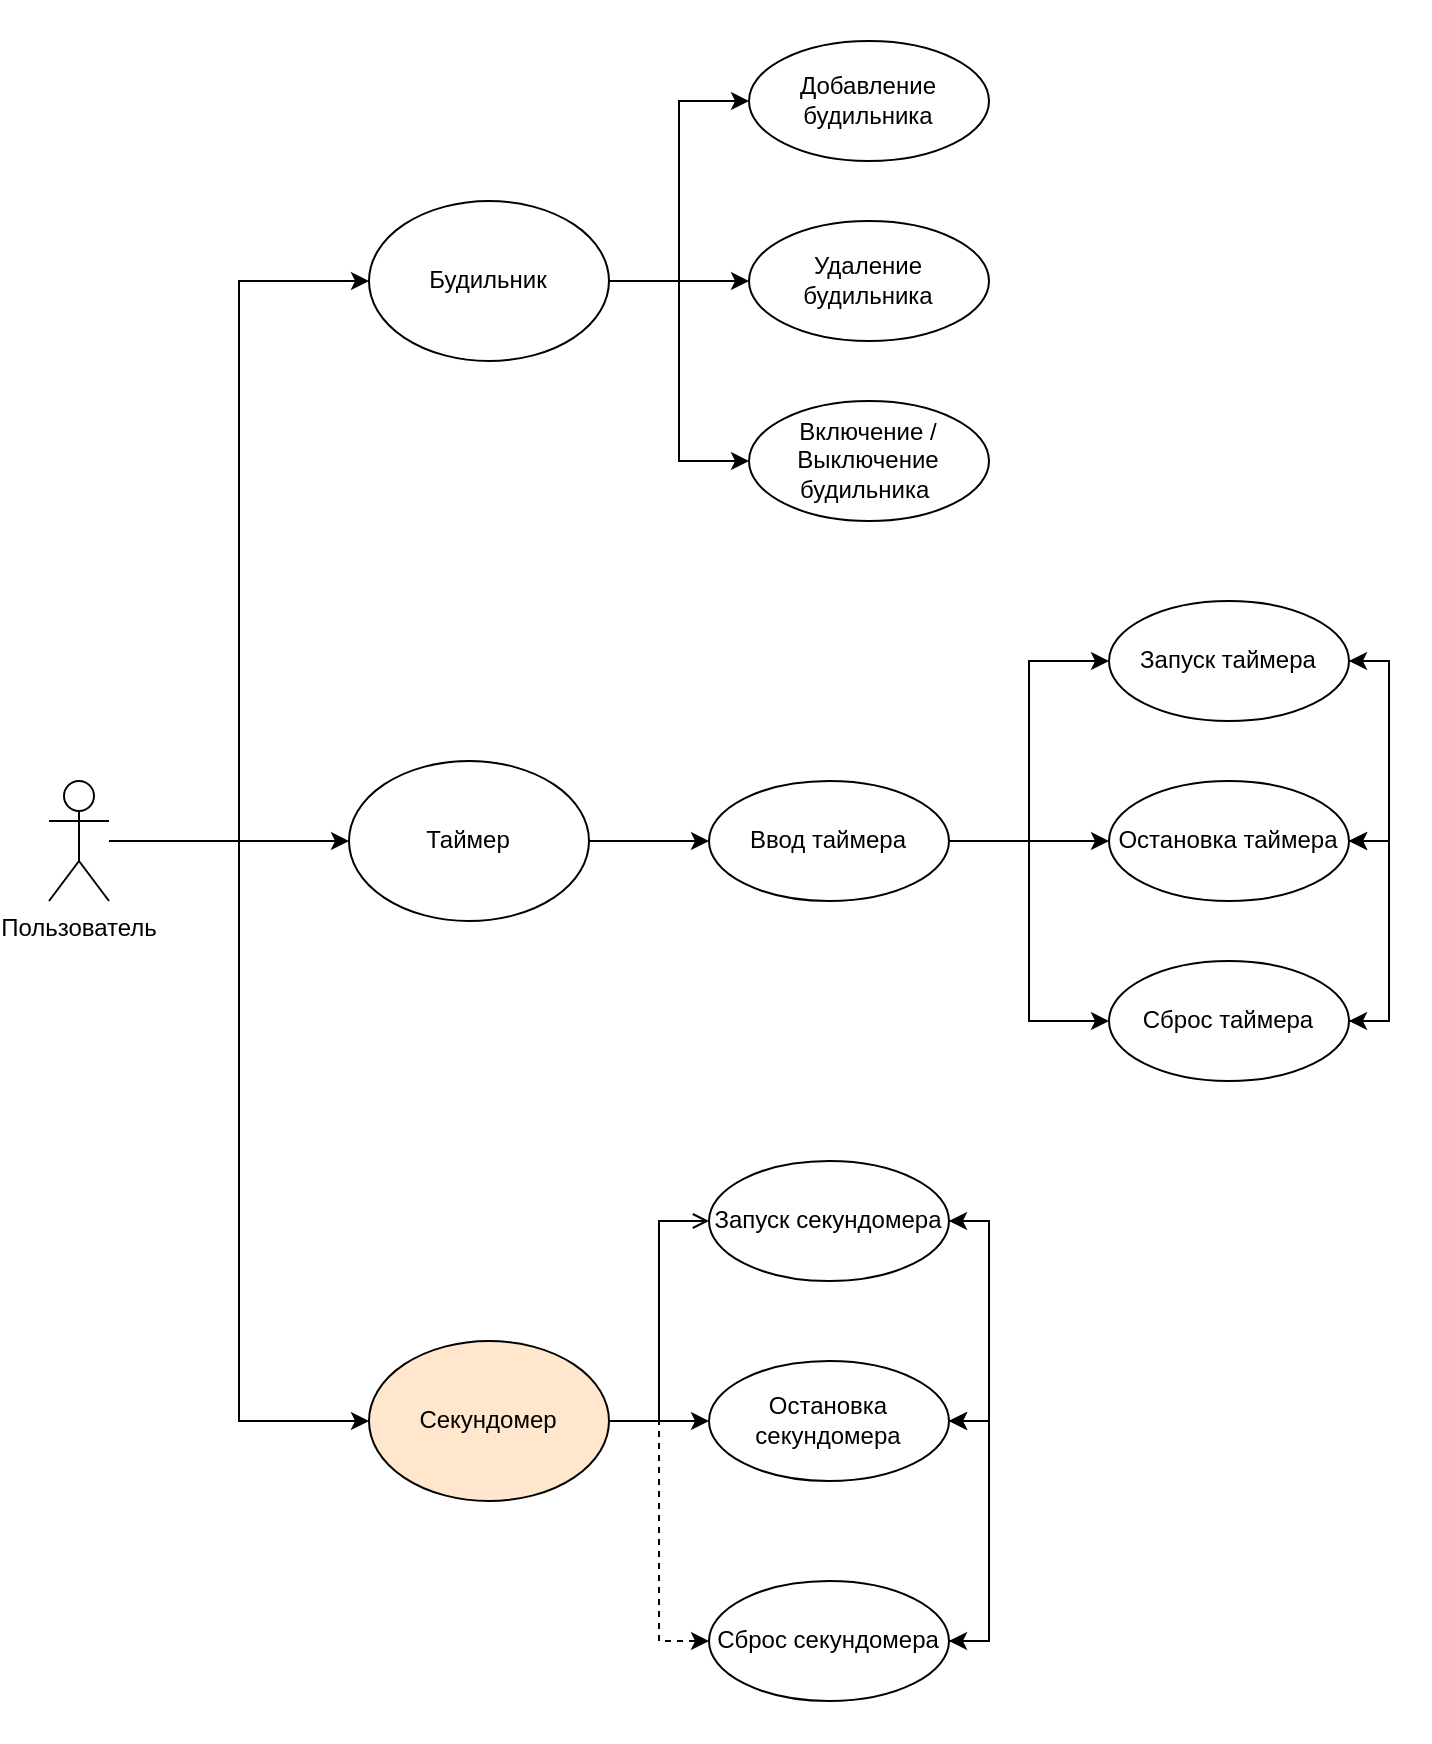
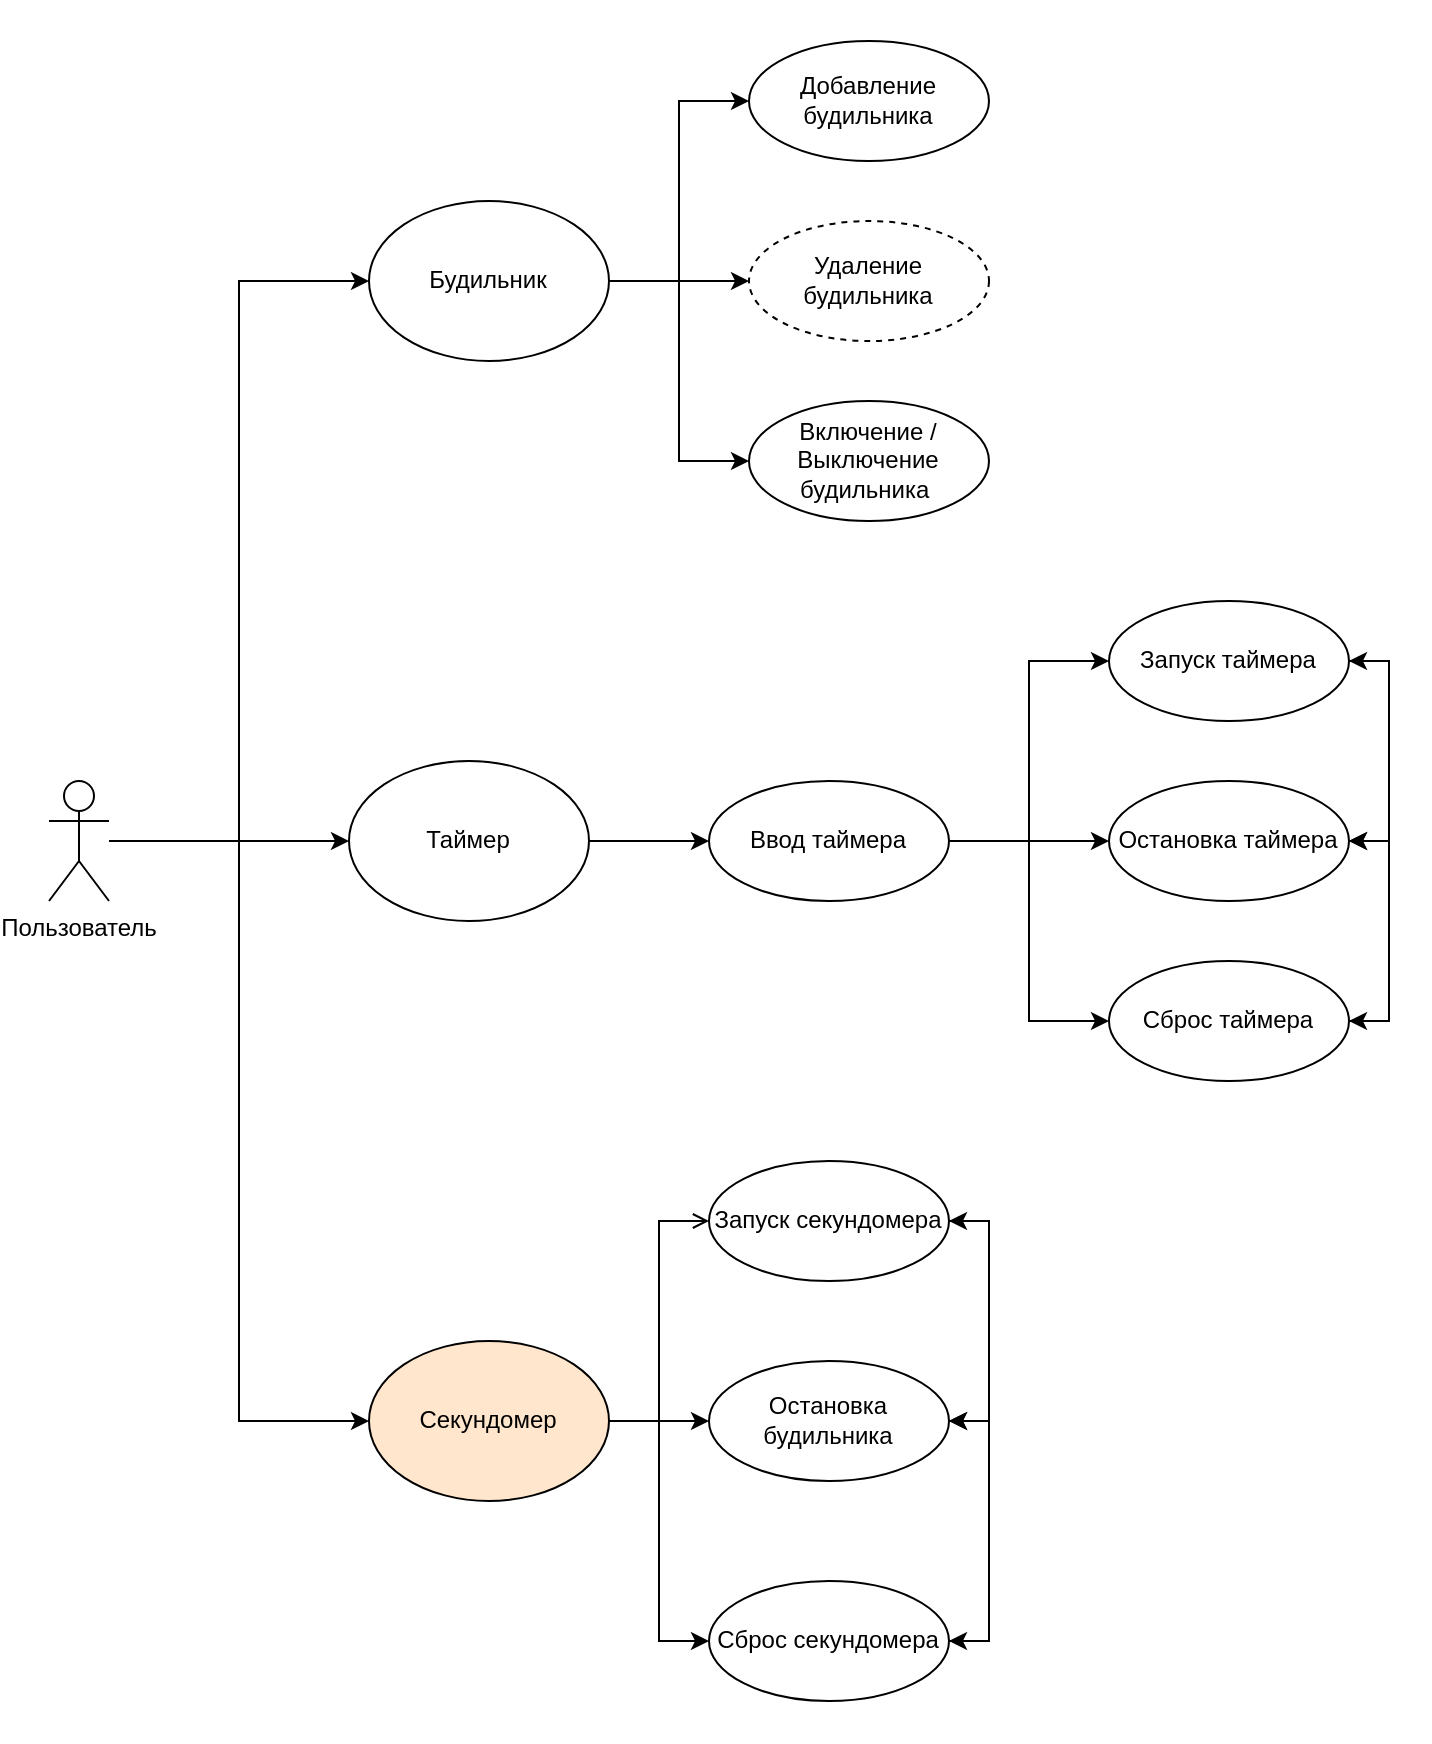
(869, 281) -> (869, 281)
(829, 1421) -> (829, 1421)
(659, 1548) -> (659, 1548)
